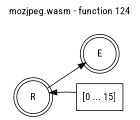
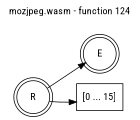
(67, 92) -> (59, 102)
